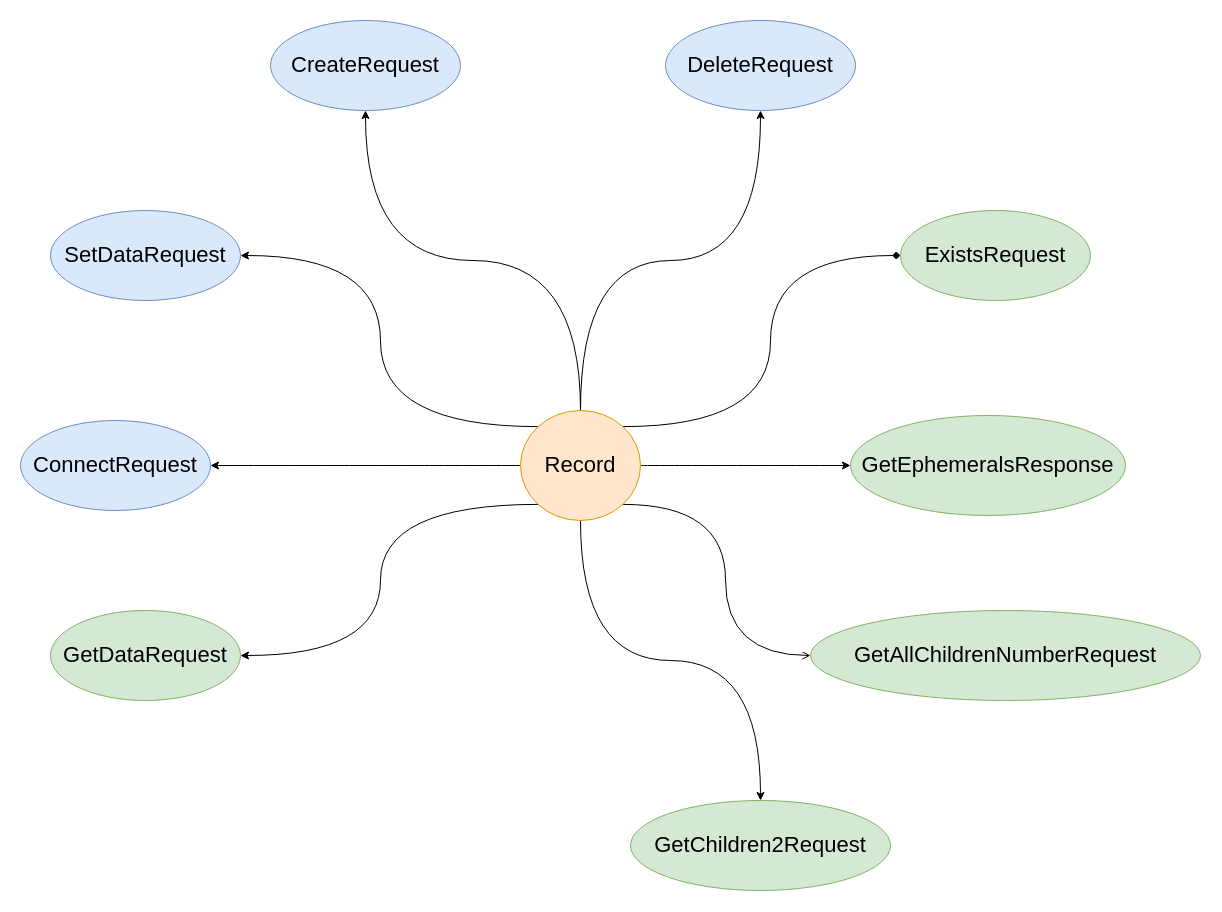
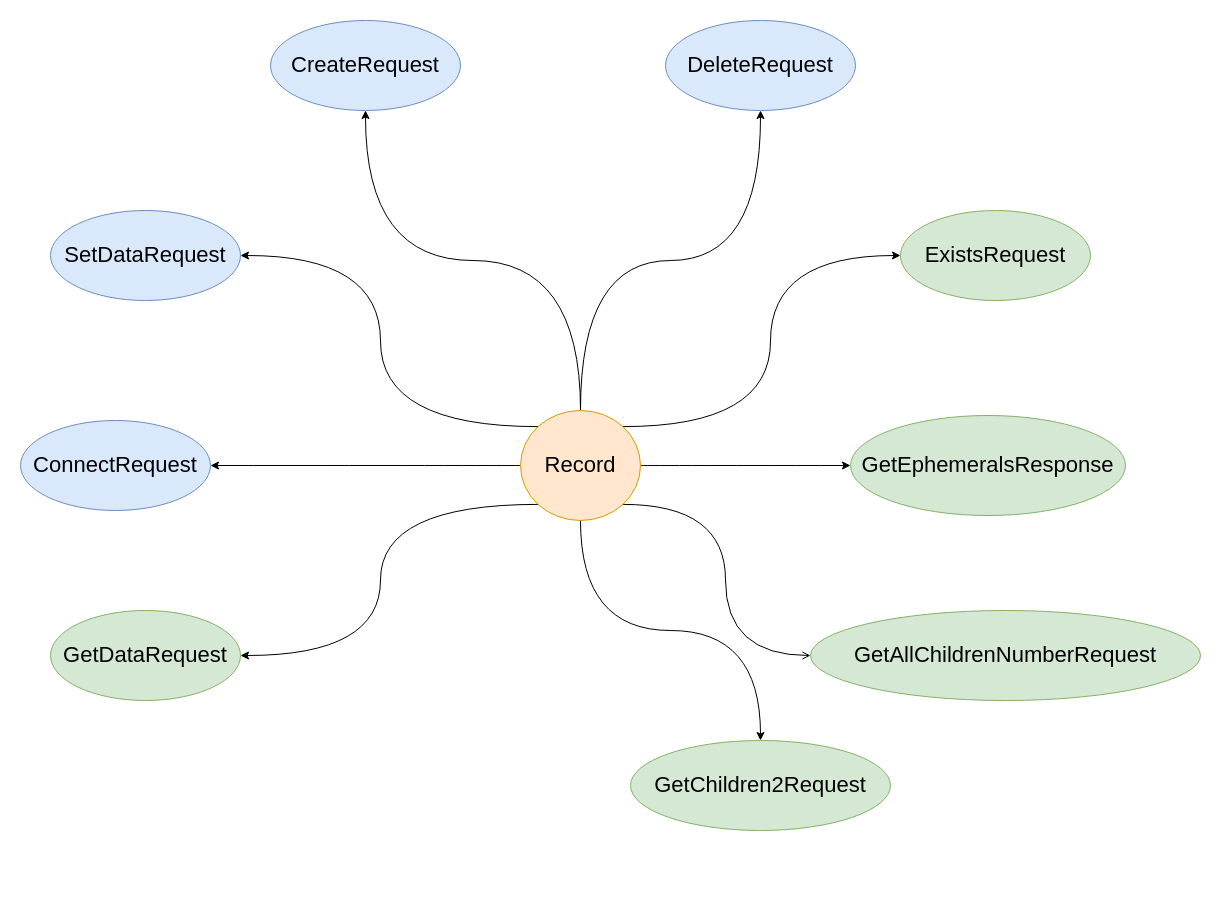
(891, 256) -> (892, 256)
(761, 846) -> (761, 786)
